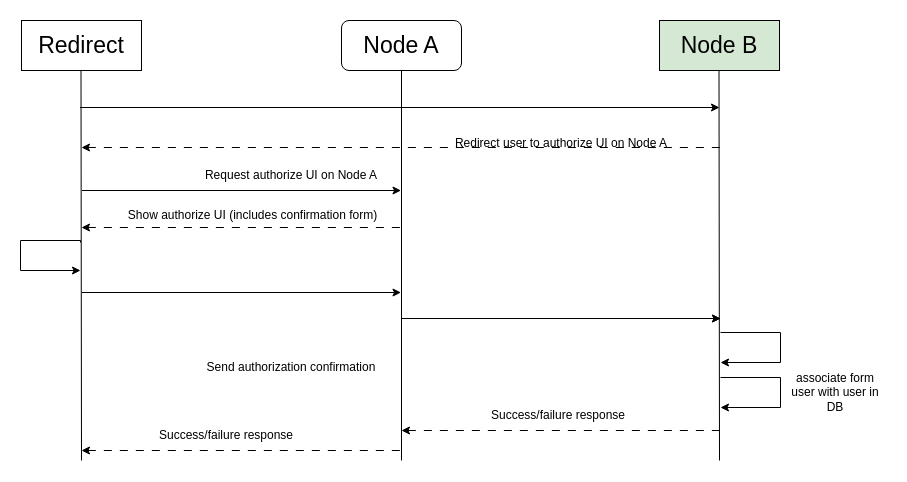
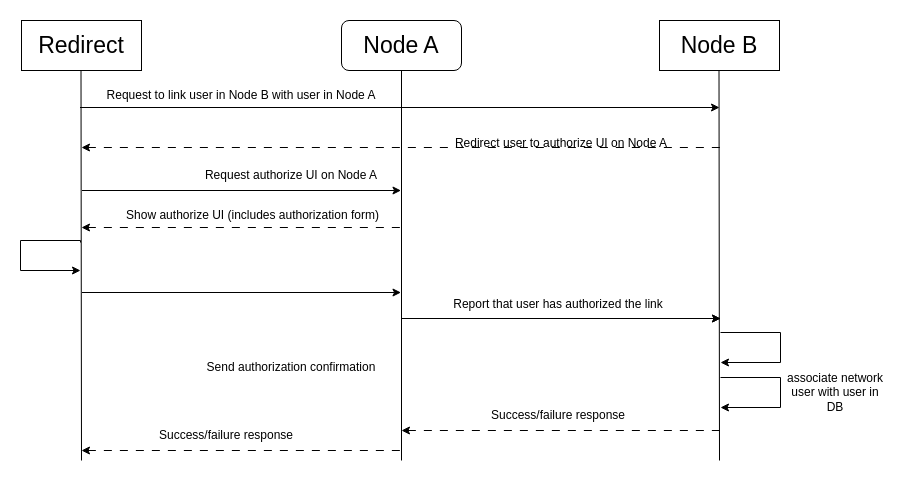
(720, 46) -> (720, 46)
none -> (242, 96)
(253, 216) -> (253, 216)
none -> (559, 305)
(836, 393) -> (836, 393)
